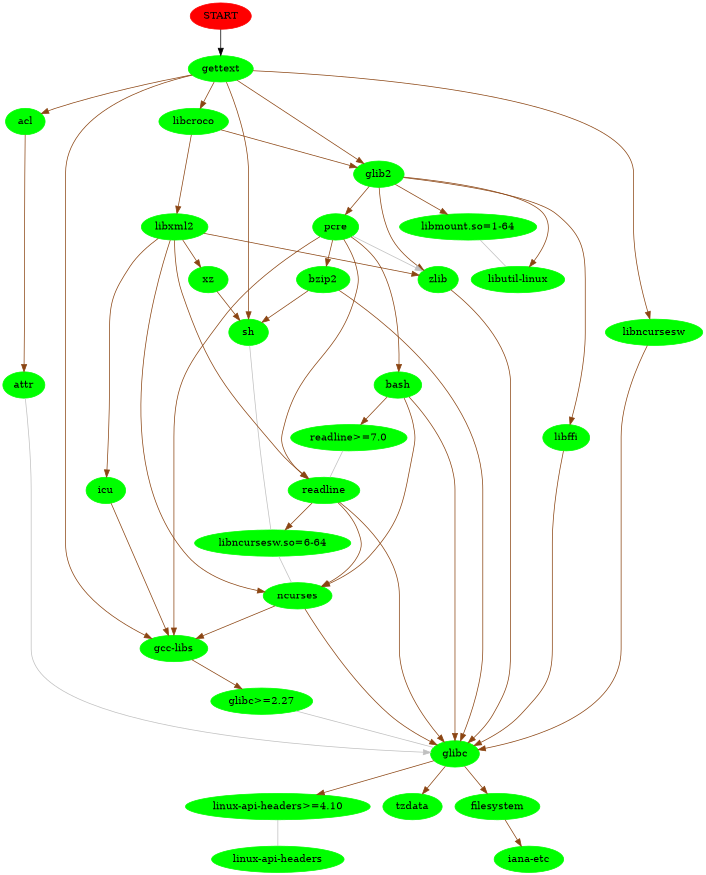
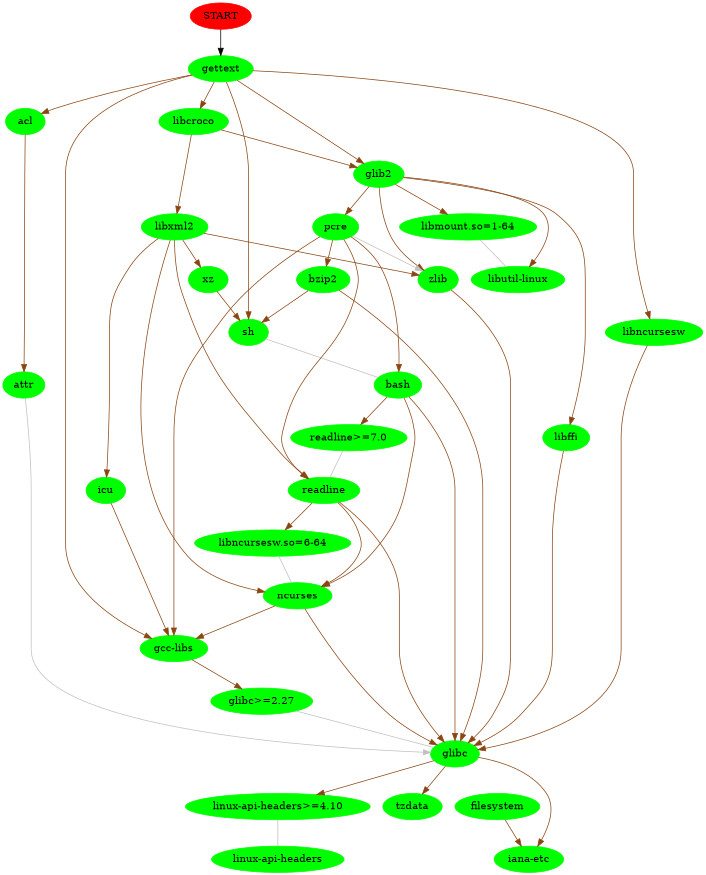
(259, 438) -> (316, 356)
(474, 777) -> (537, 782)
